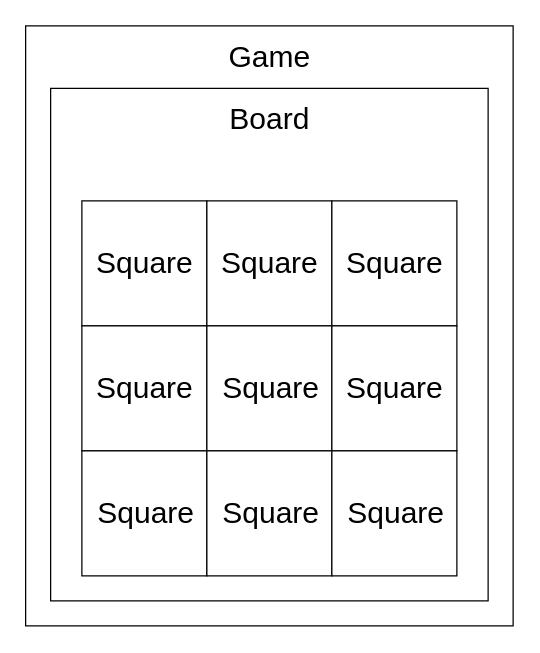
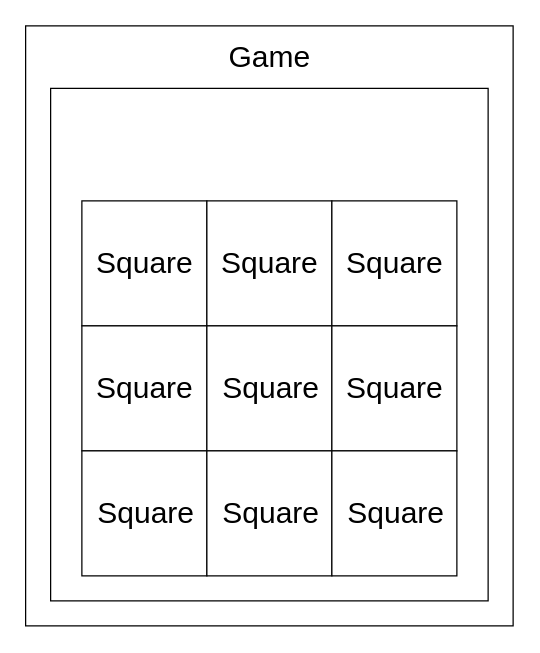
(270, 119) -> none
